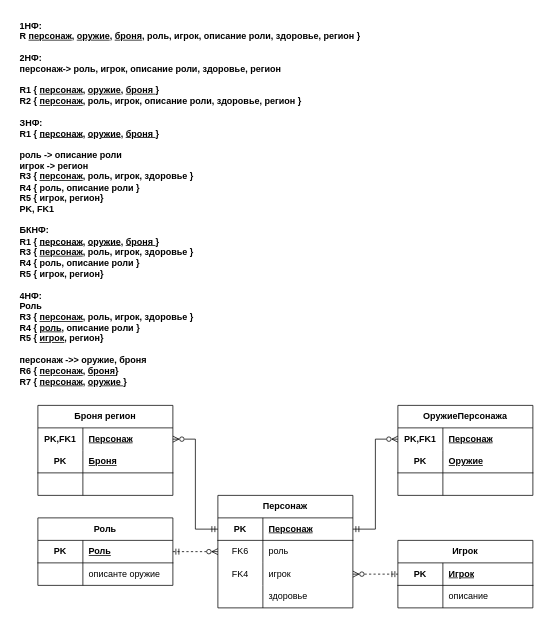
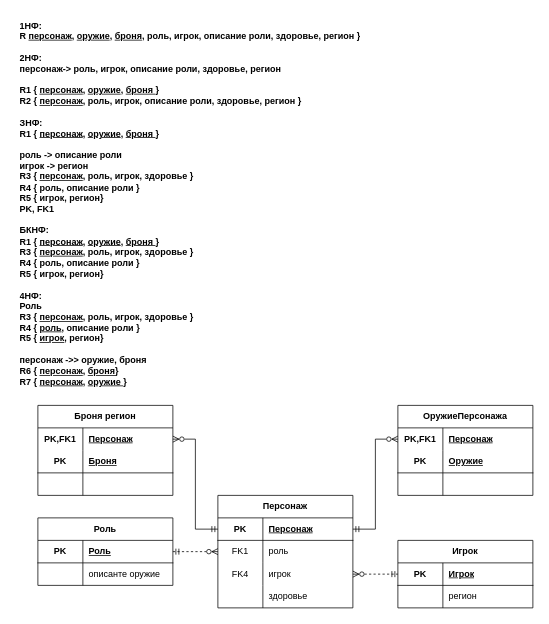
(240, 552) -> (240, 552)
(469, 597) -> (464, 597)
